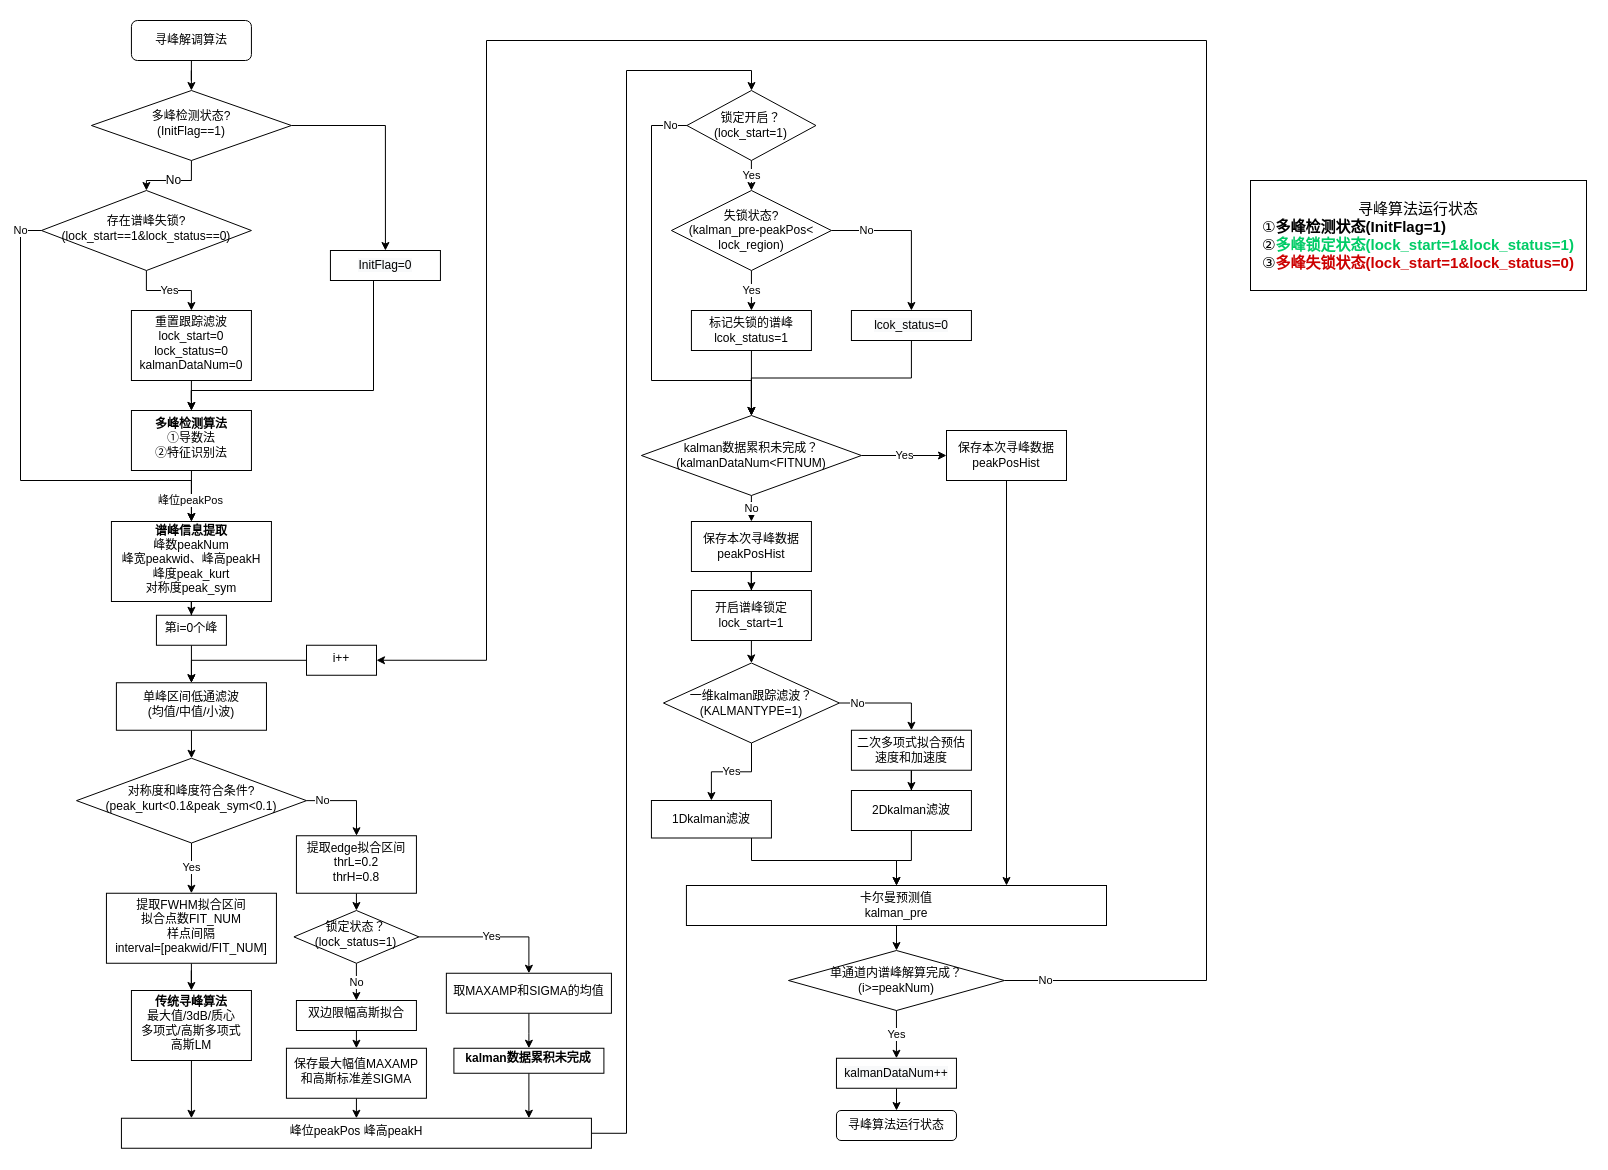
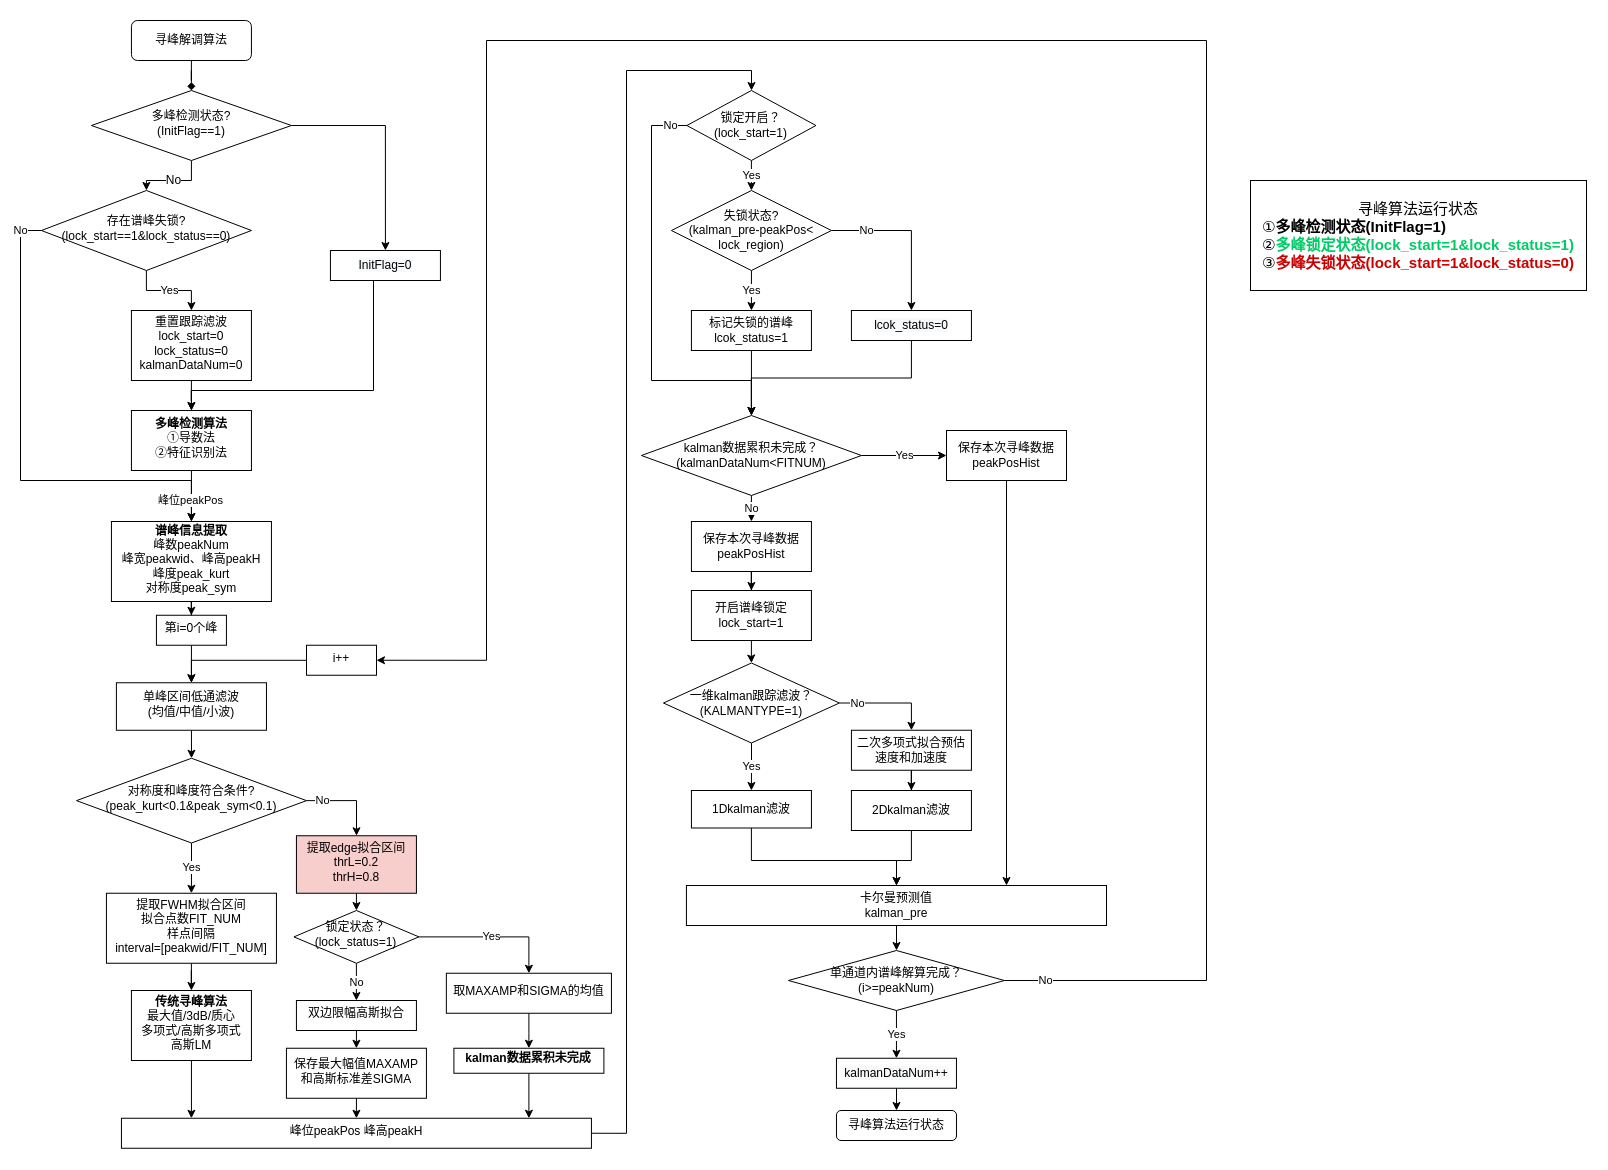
(191, 82) -> (191, 82)
(711, 819) -> (751, 809)
(356, 865) -> (356, 865)
